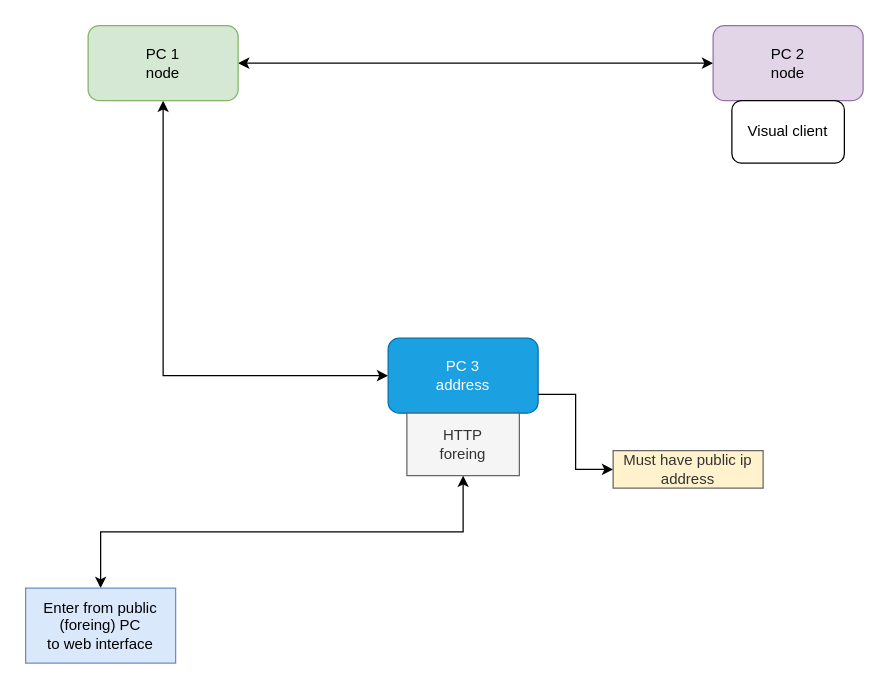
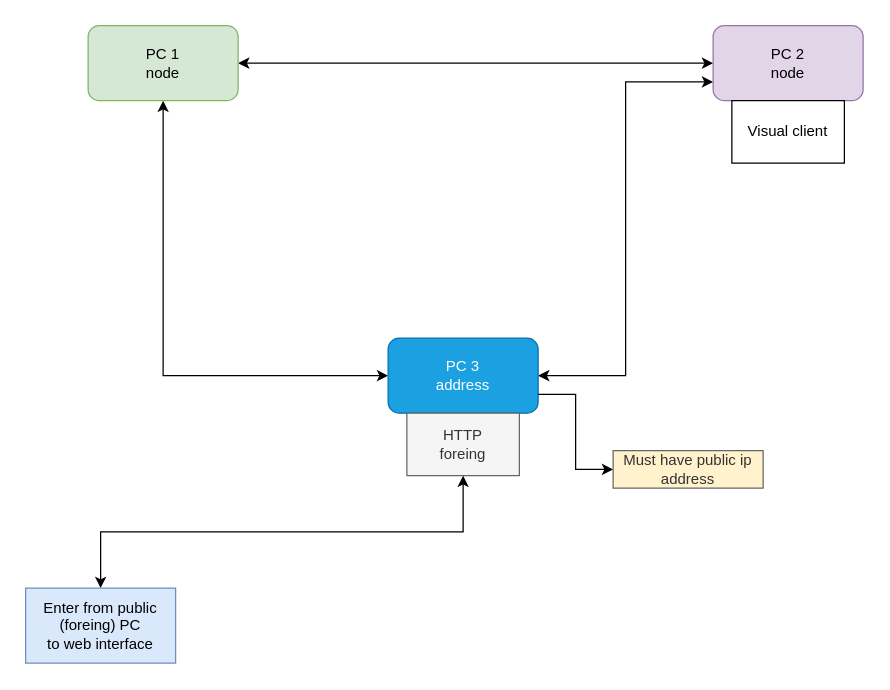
(788, 132) -> (788, 132)
none -> (626, 228)
